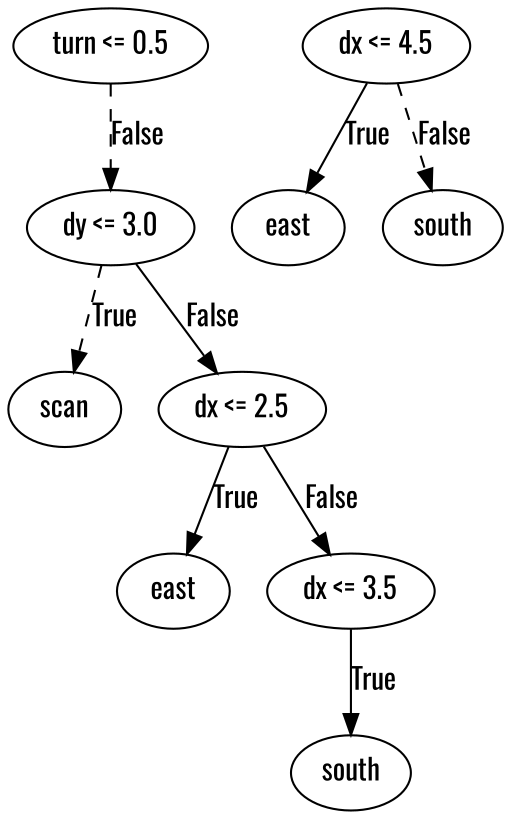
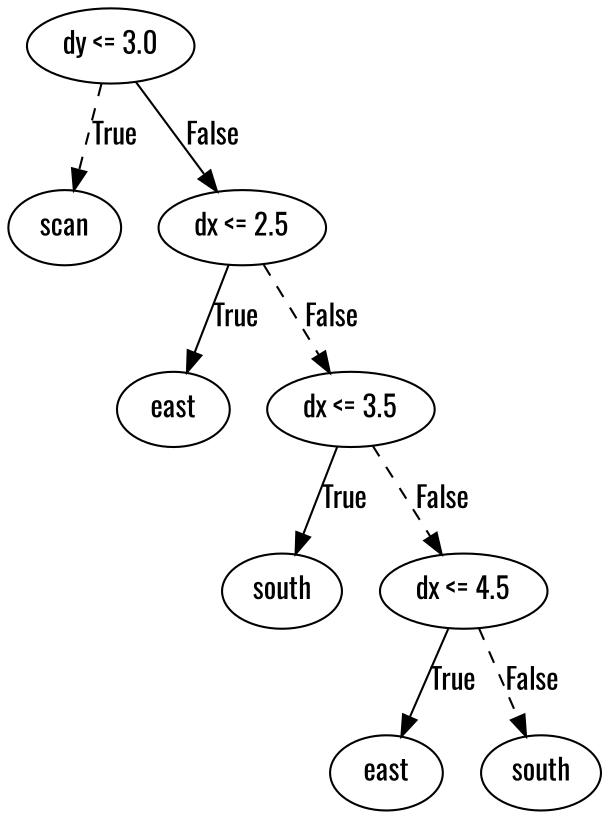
(111, 46) -> none
none -> (401, 491)
(291, 492) -> (291, 310)
